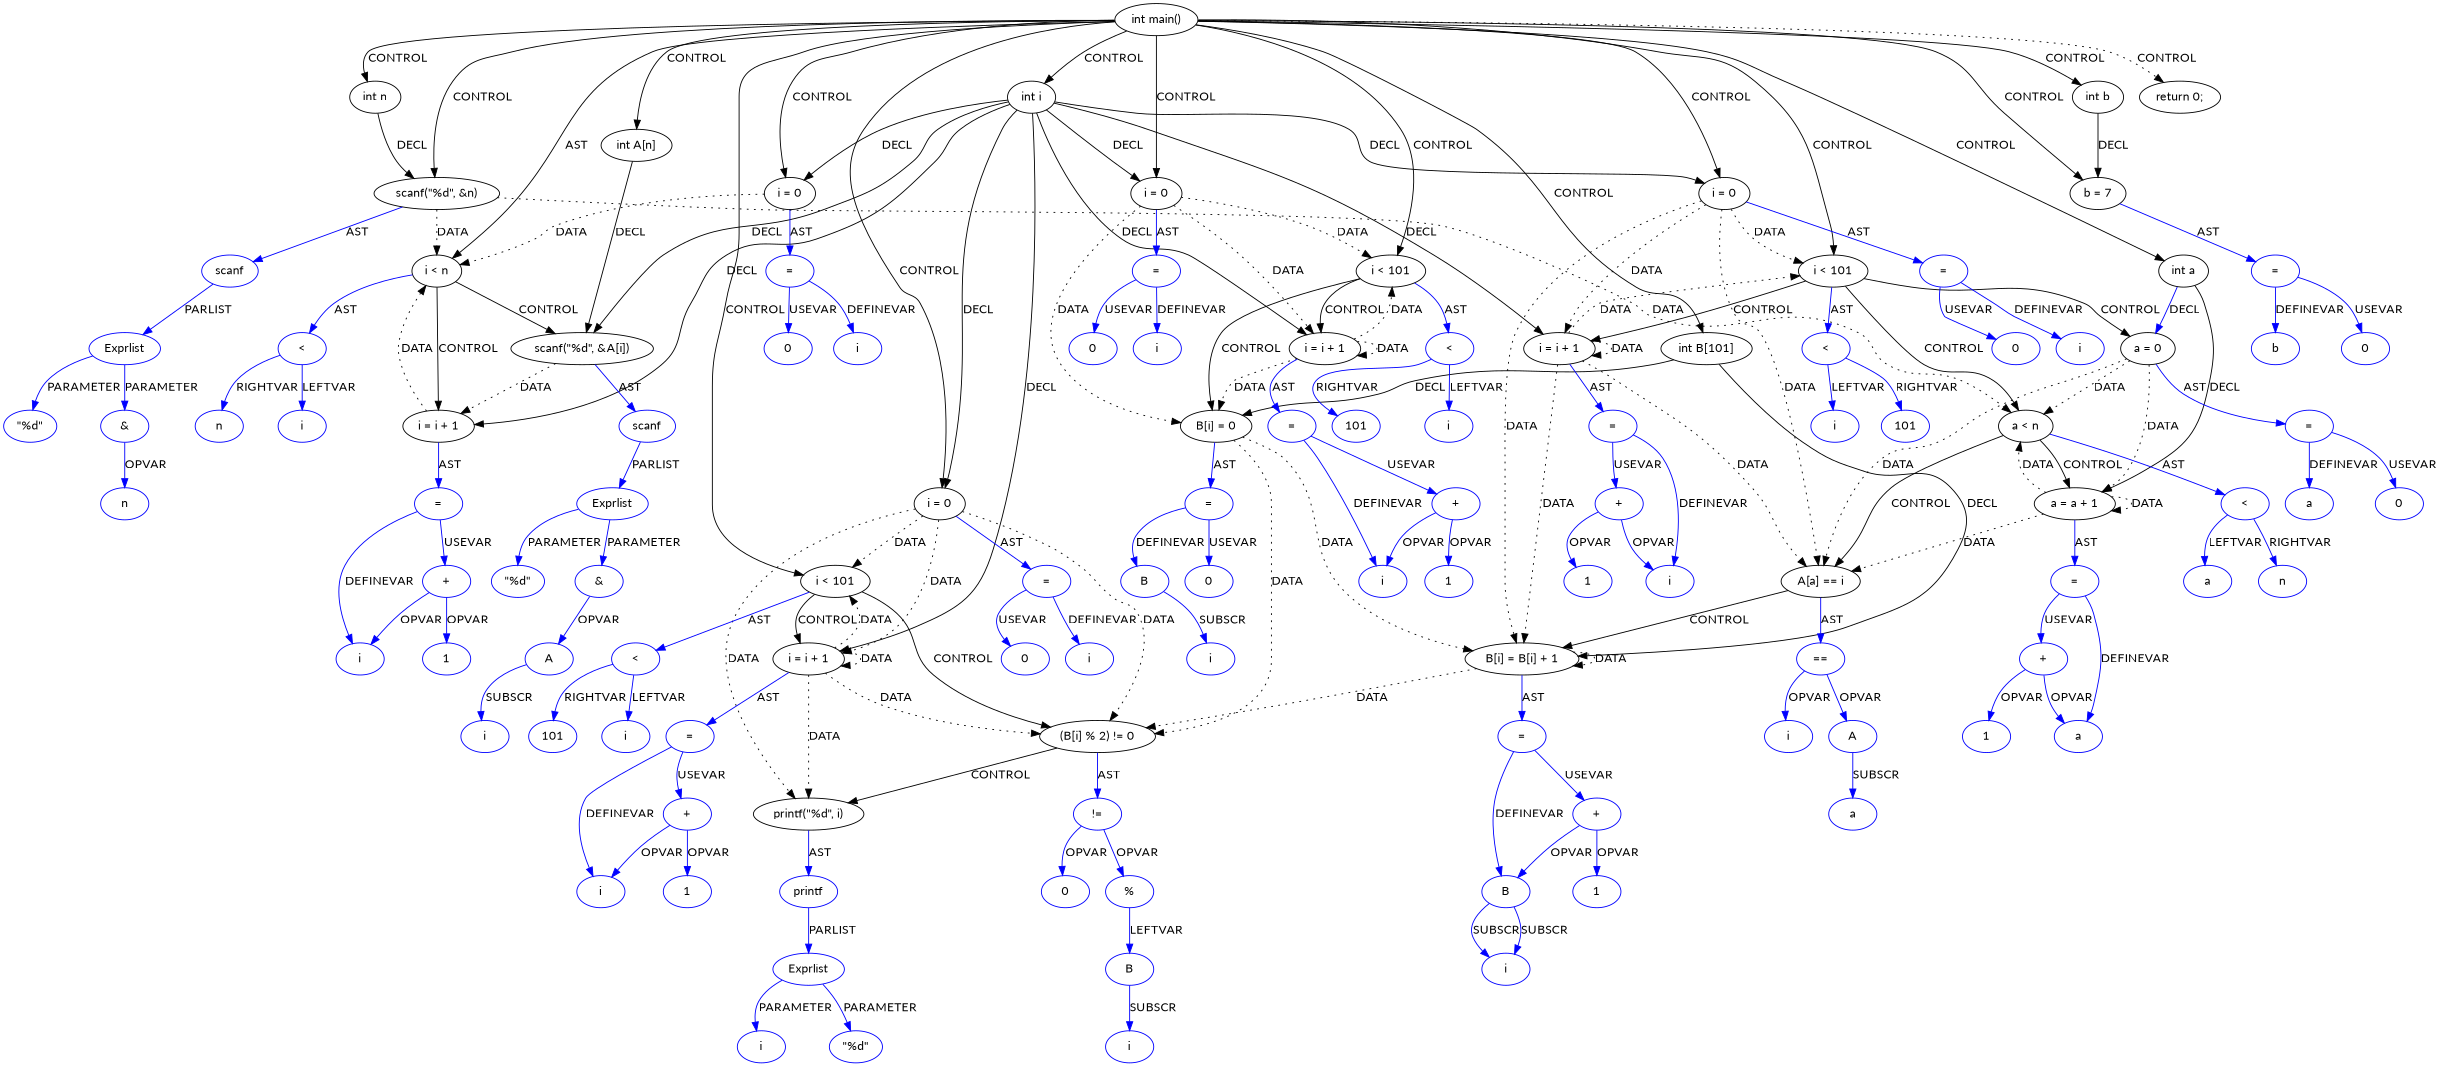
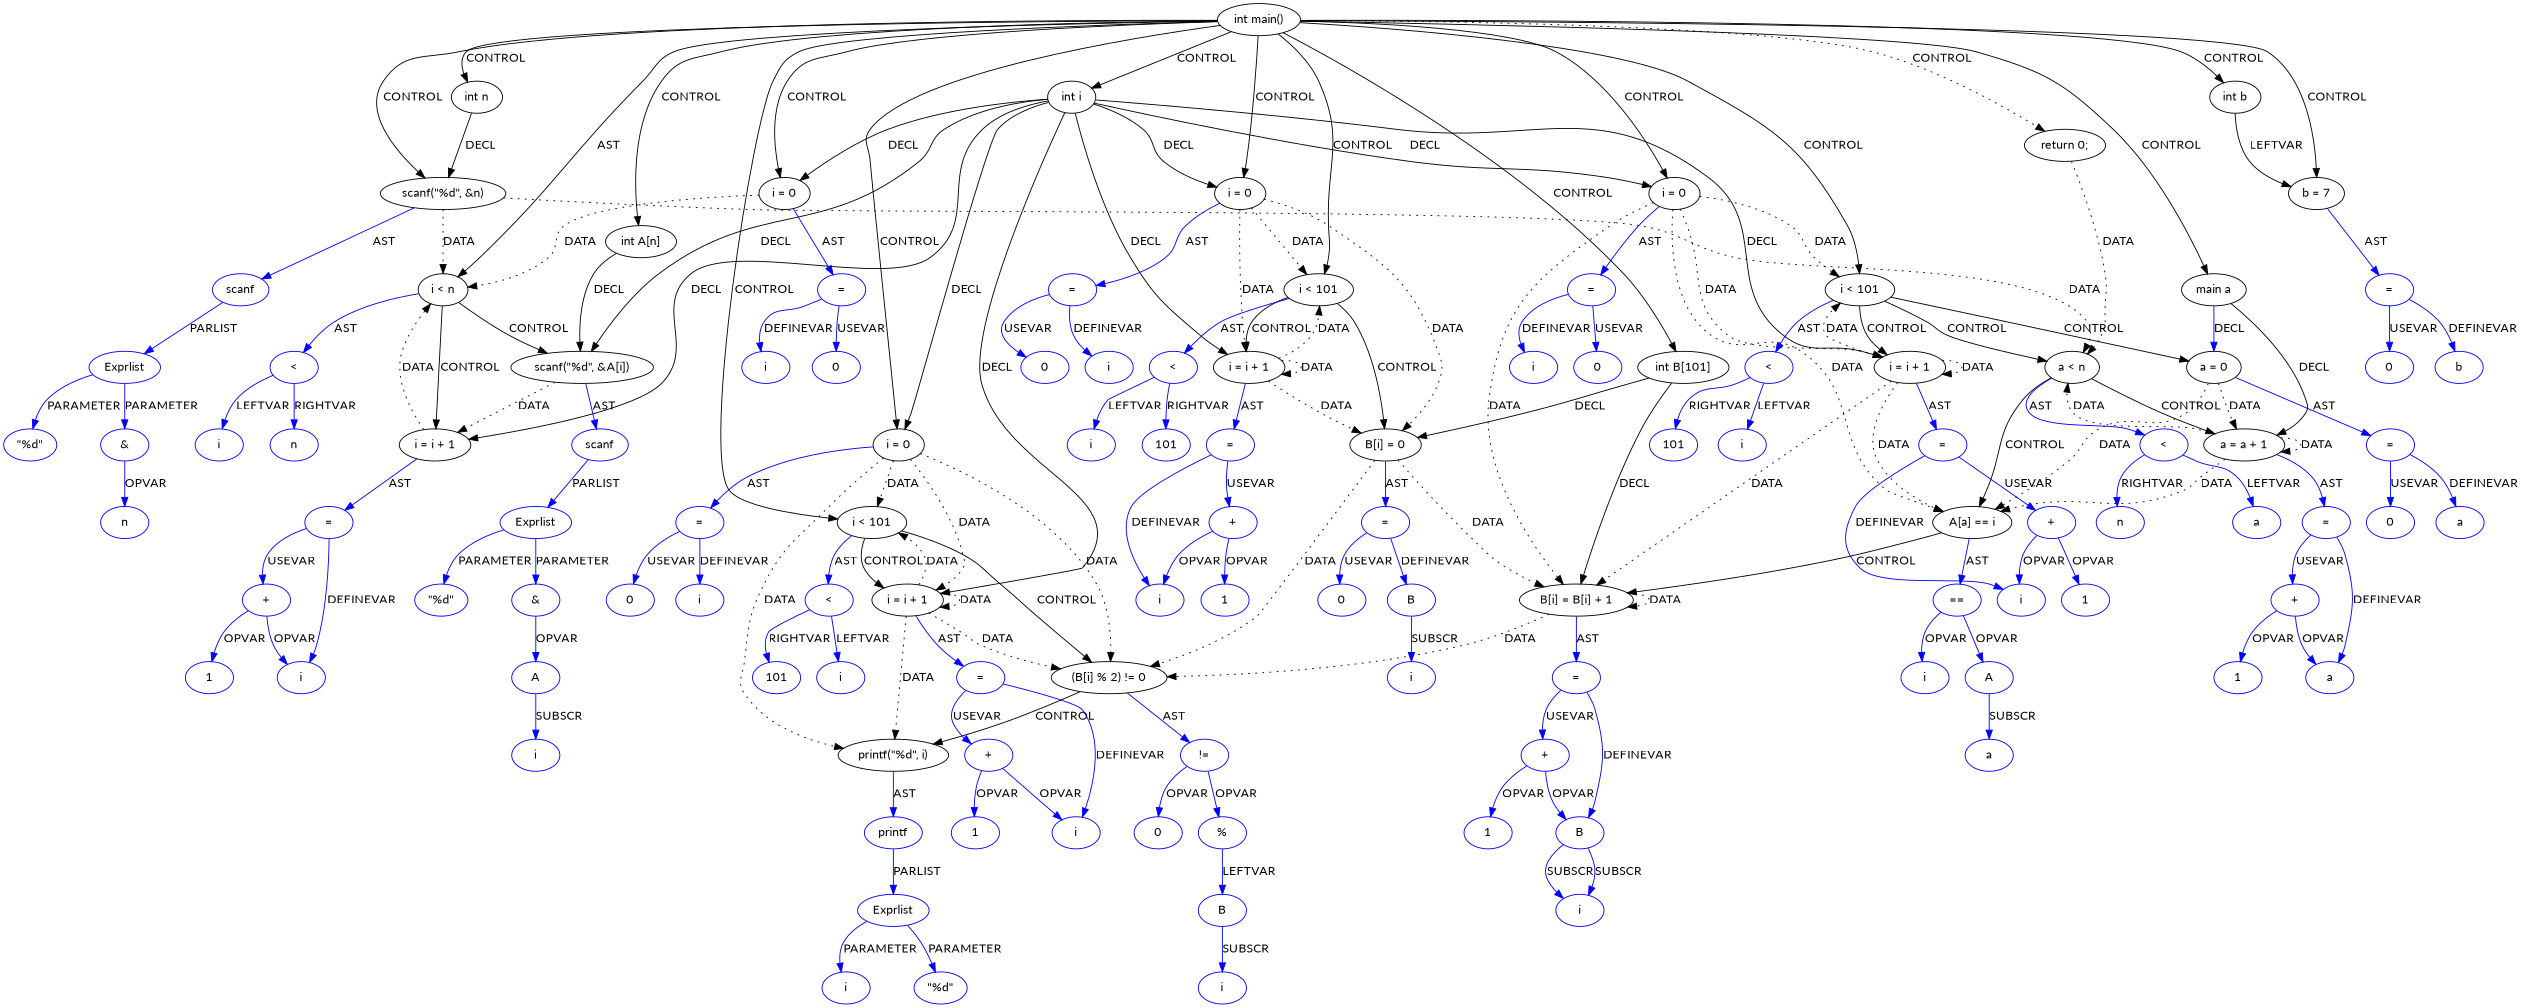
(2114, 145) -> (2277, 145)
(2184, 271) -> (2214, 290)
(2091, 385) -> (2101, 254)
